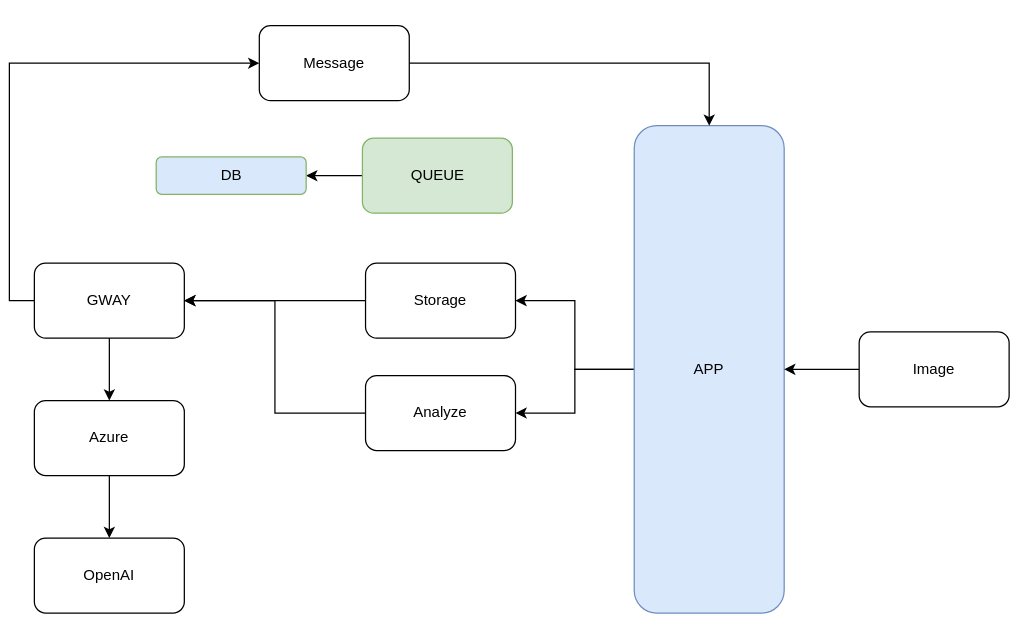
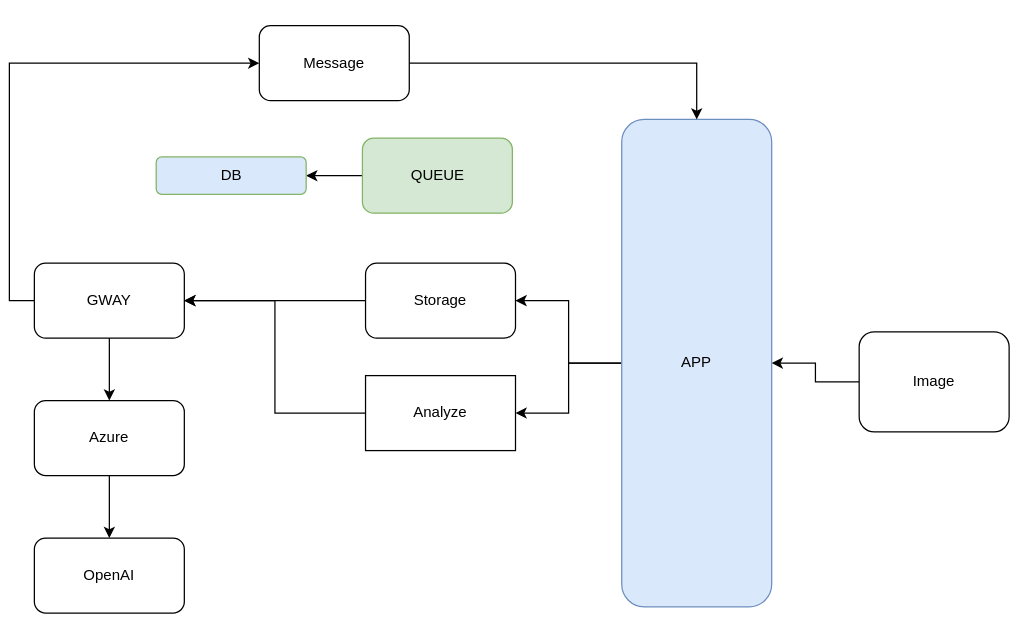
(709, 369) -> (697, 363)
(934, 369) -> (934, 382)
(441, 413) -> (441, 413)
